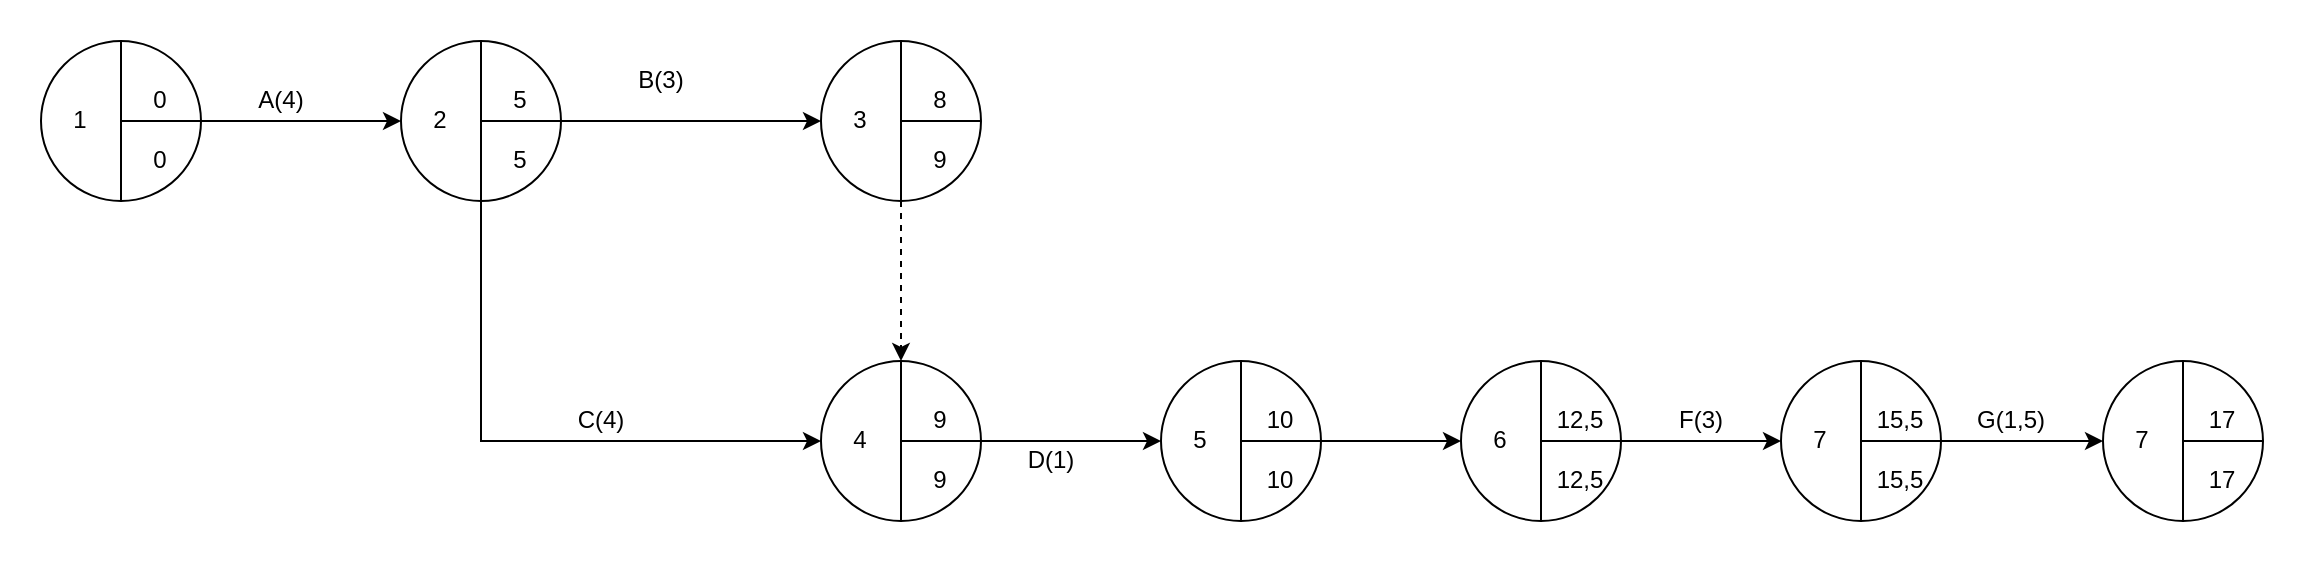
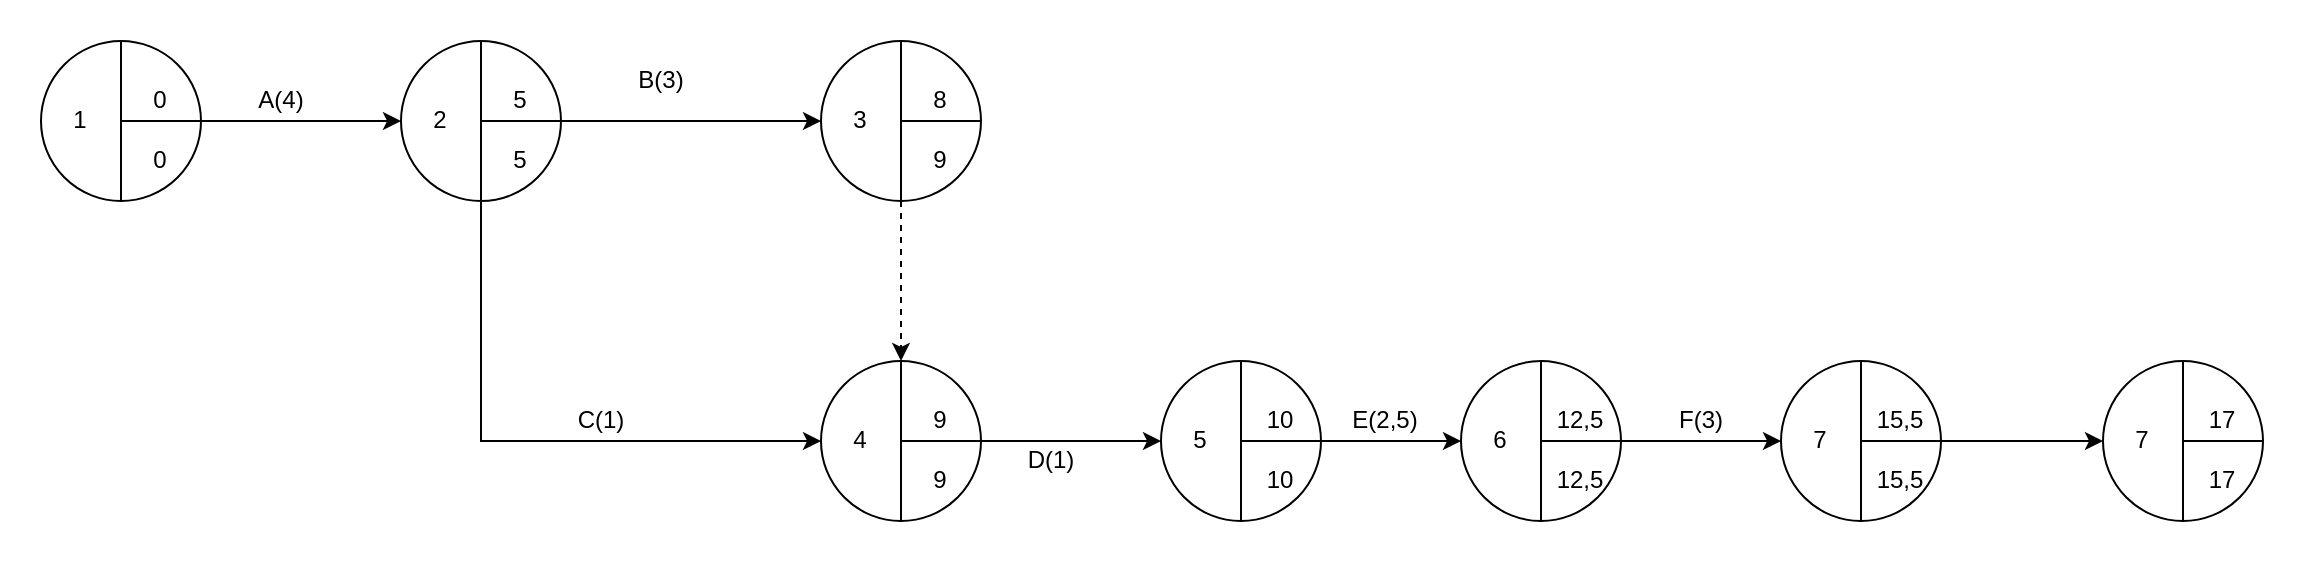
(602, 421) -> (602, 421)
none -> (1385, 421)
(2011, 421) -> none
